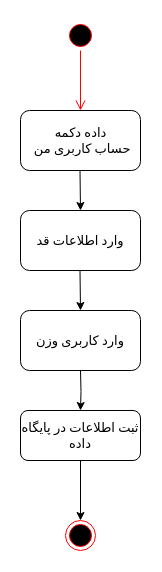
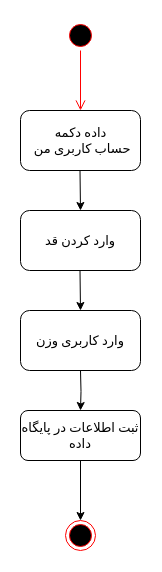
(81, 241) -> (81, 241)
